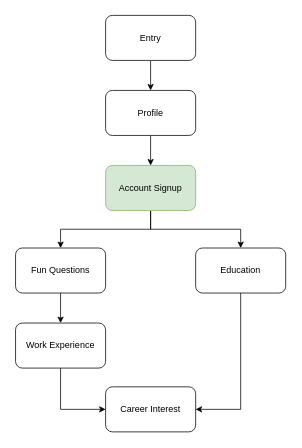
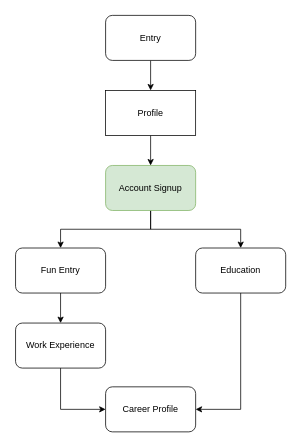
(150, 113) -> (150, 113)
(60, 270) -> (60, 270)
(150, 409) -> (150, 409)
